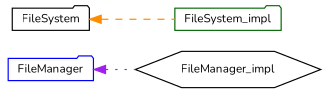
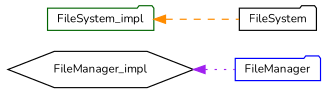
(138, 19) -> (202, 19)
(121, 69) -> (220, 69)
